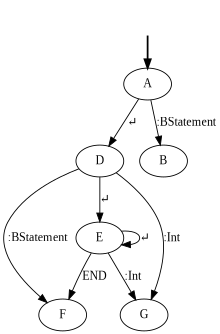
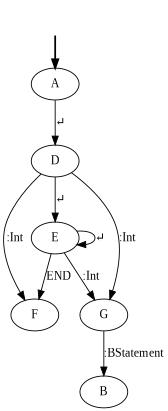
(155, 118) -> (104, 349)
(38, 238) -> (15, 238)
